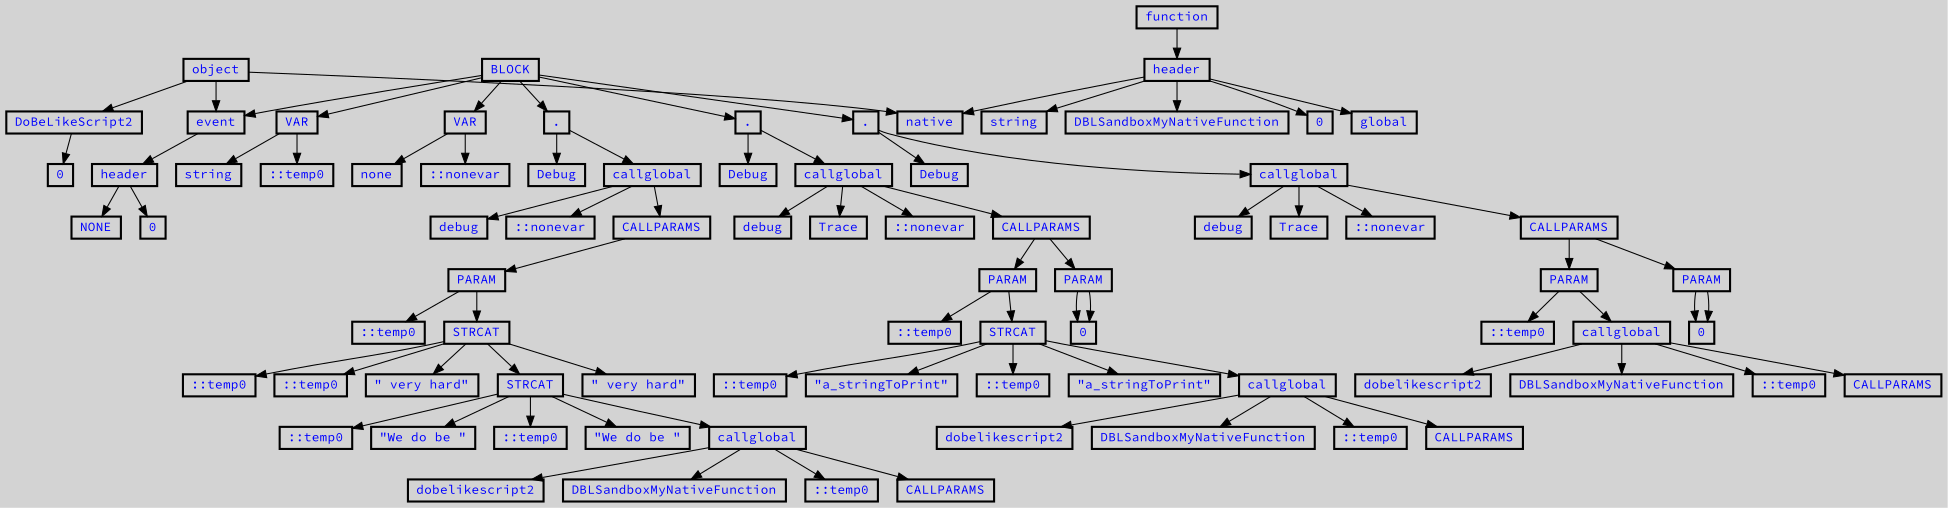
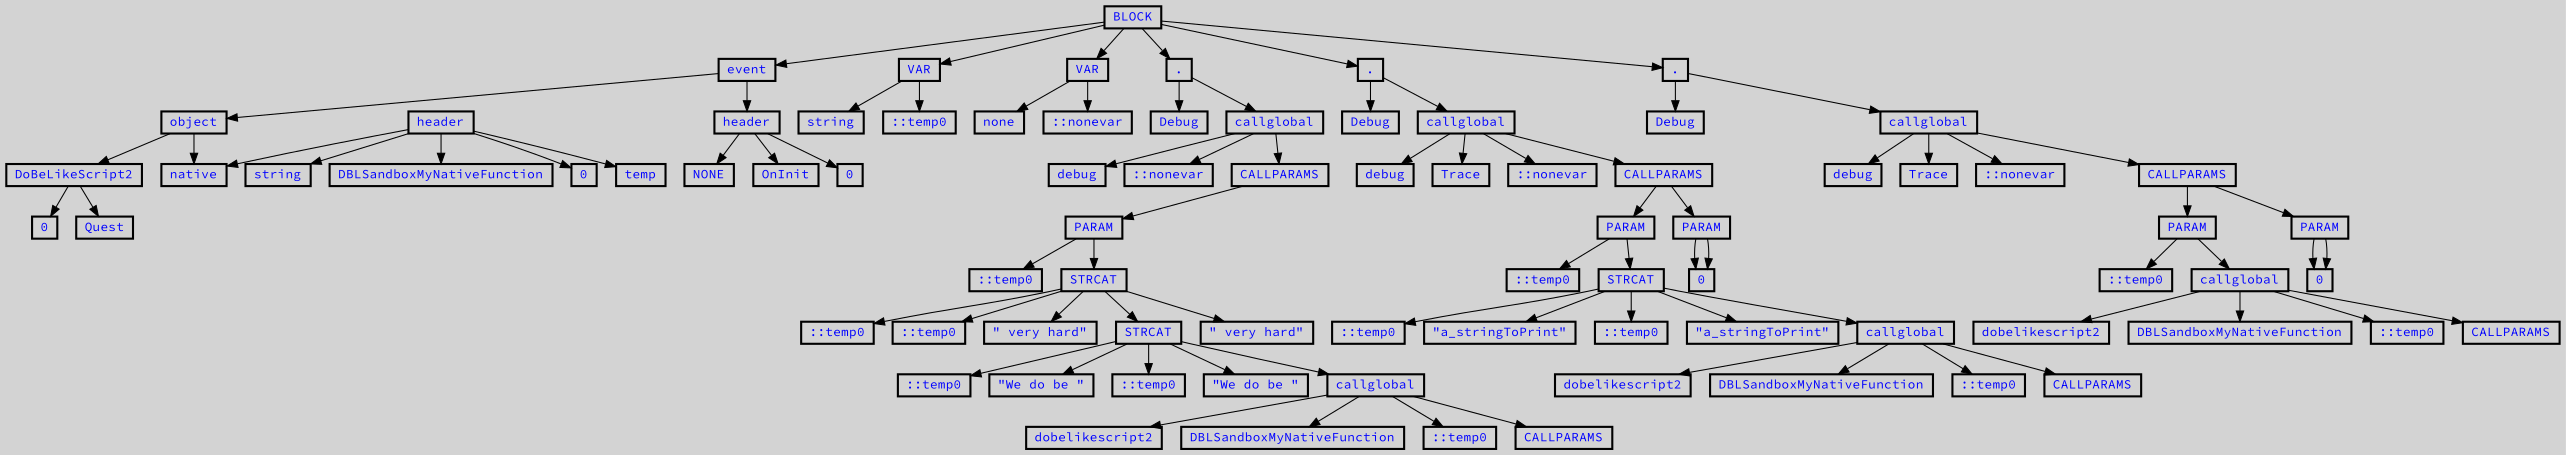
(1177, 17) -> none
(216, 91) -> (478, 96)
(1384, 122) -> (641, 175)
none -> (786, 175)
none -> (105, 228)
